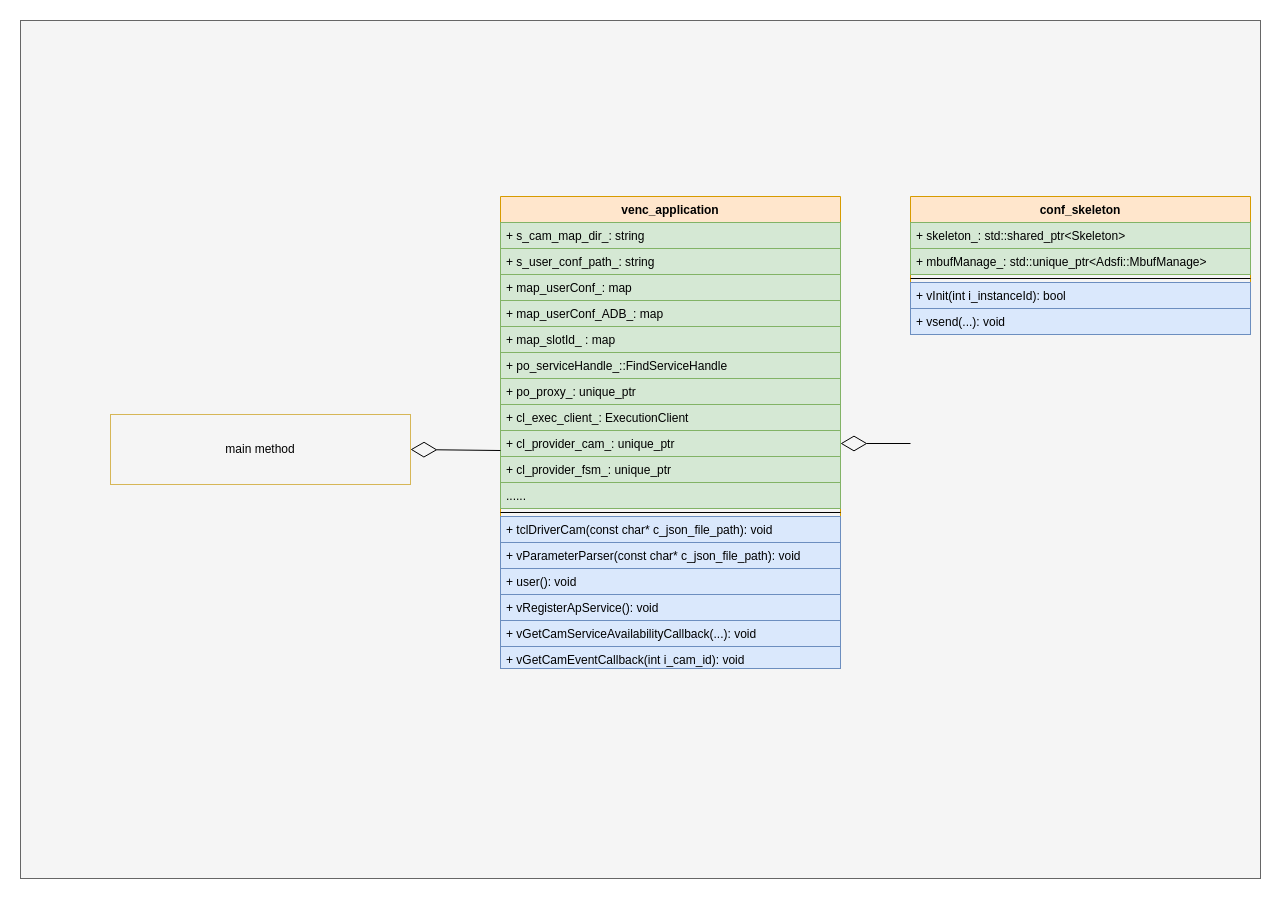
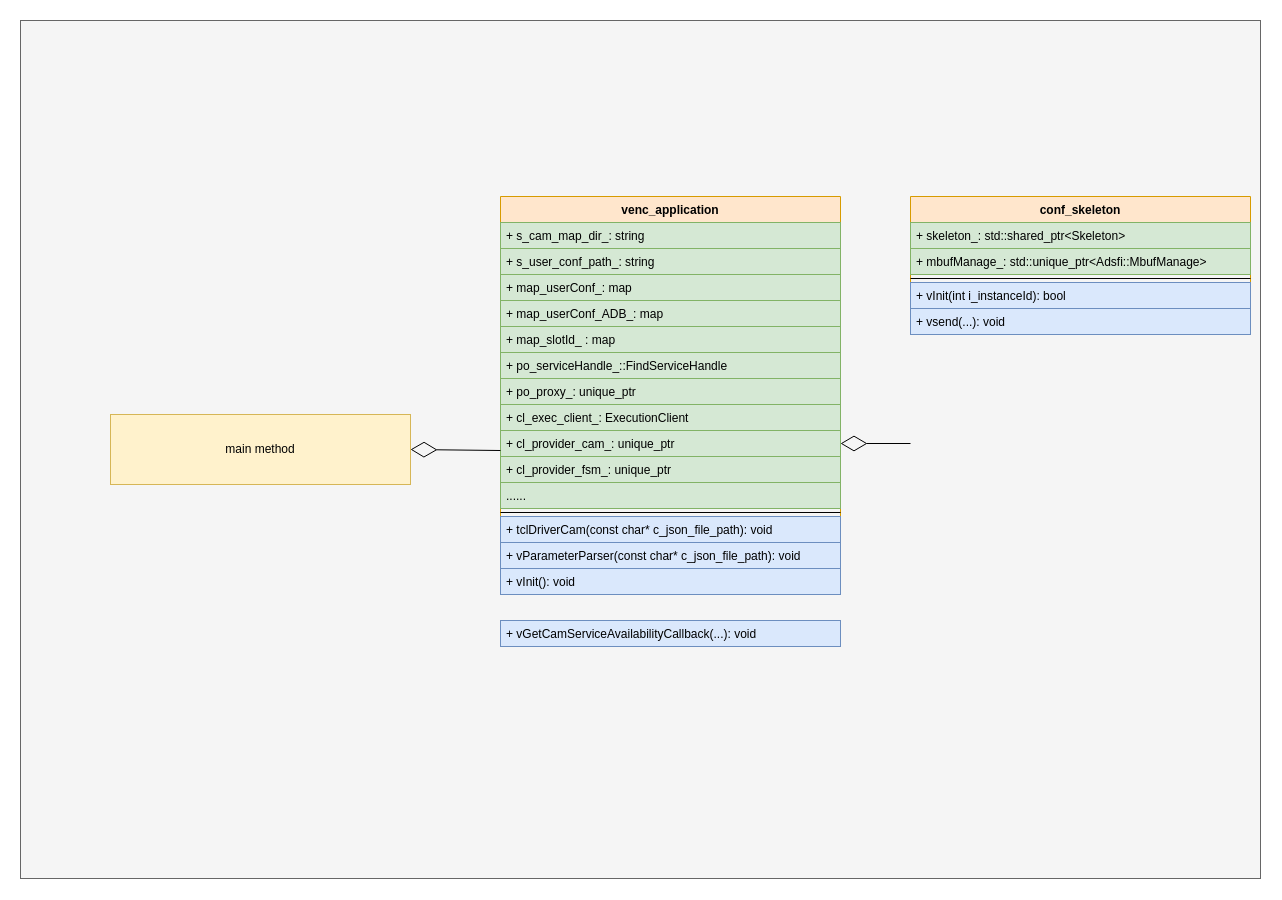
(261, 450) -> (261, 450)
(548, 582) -> (550, 582)
(671, 608) -> none
(671, 658) -> none
